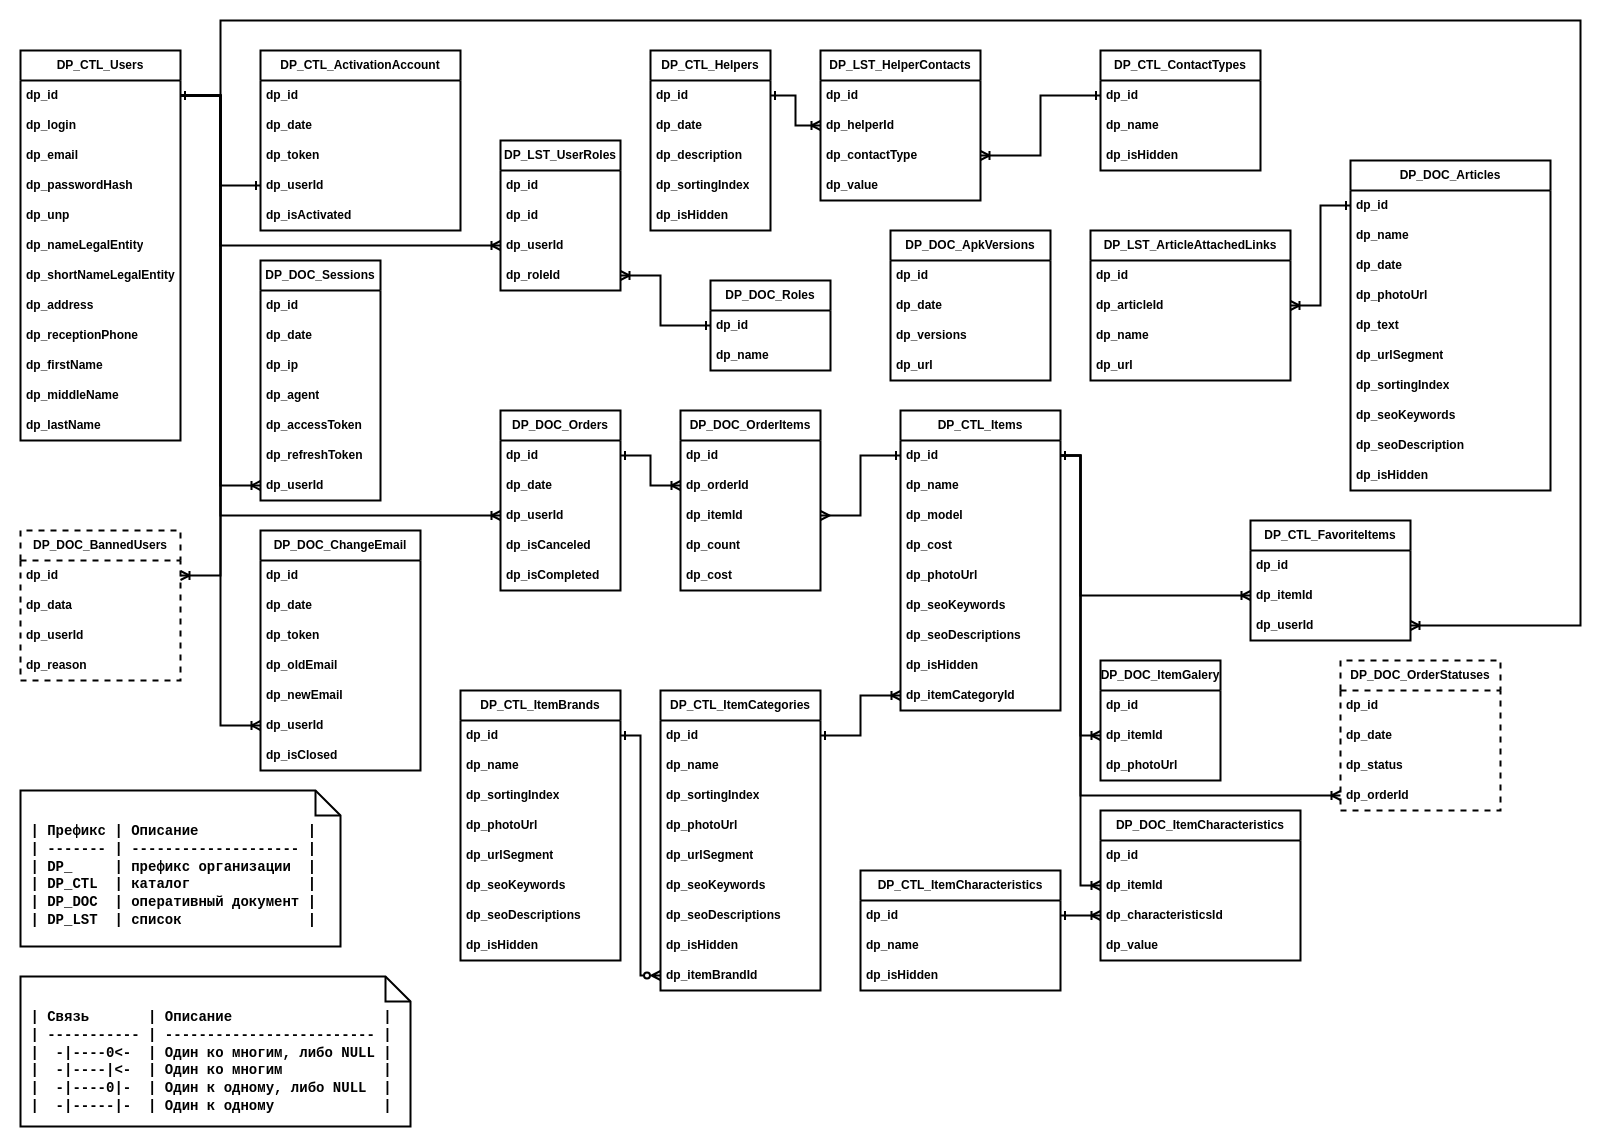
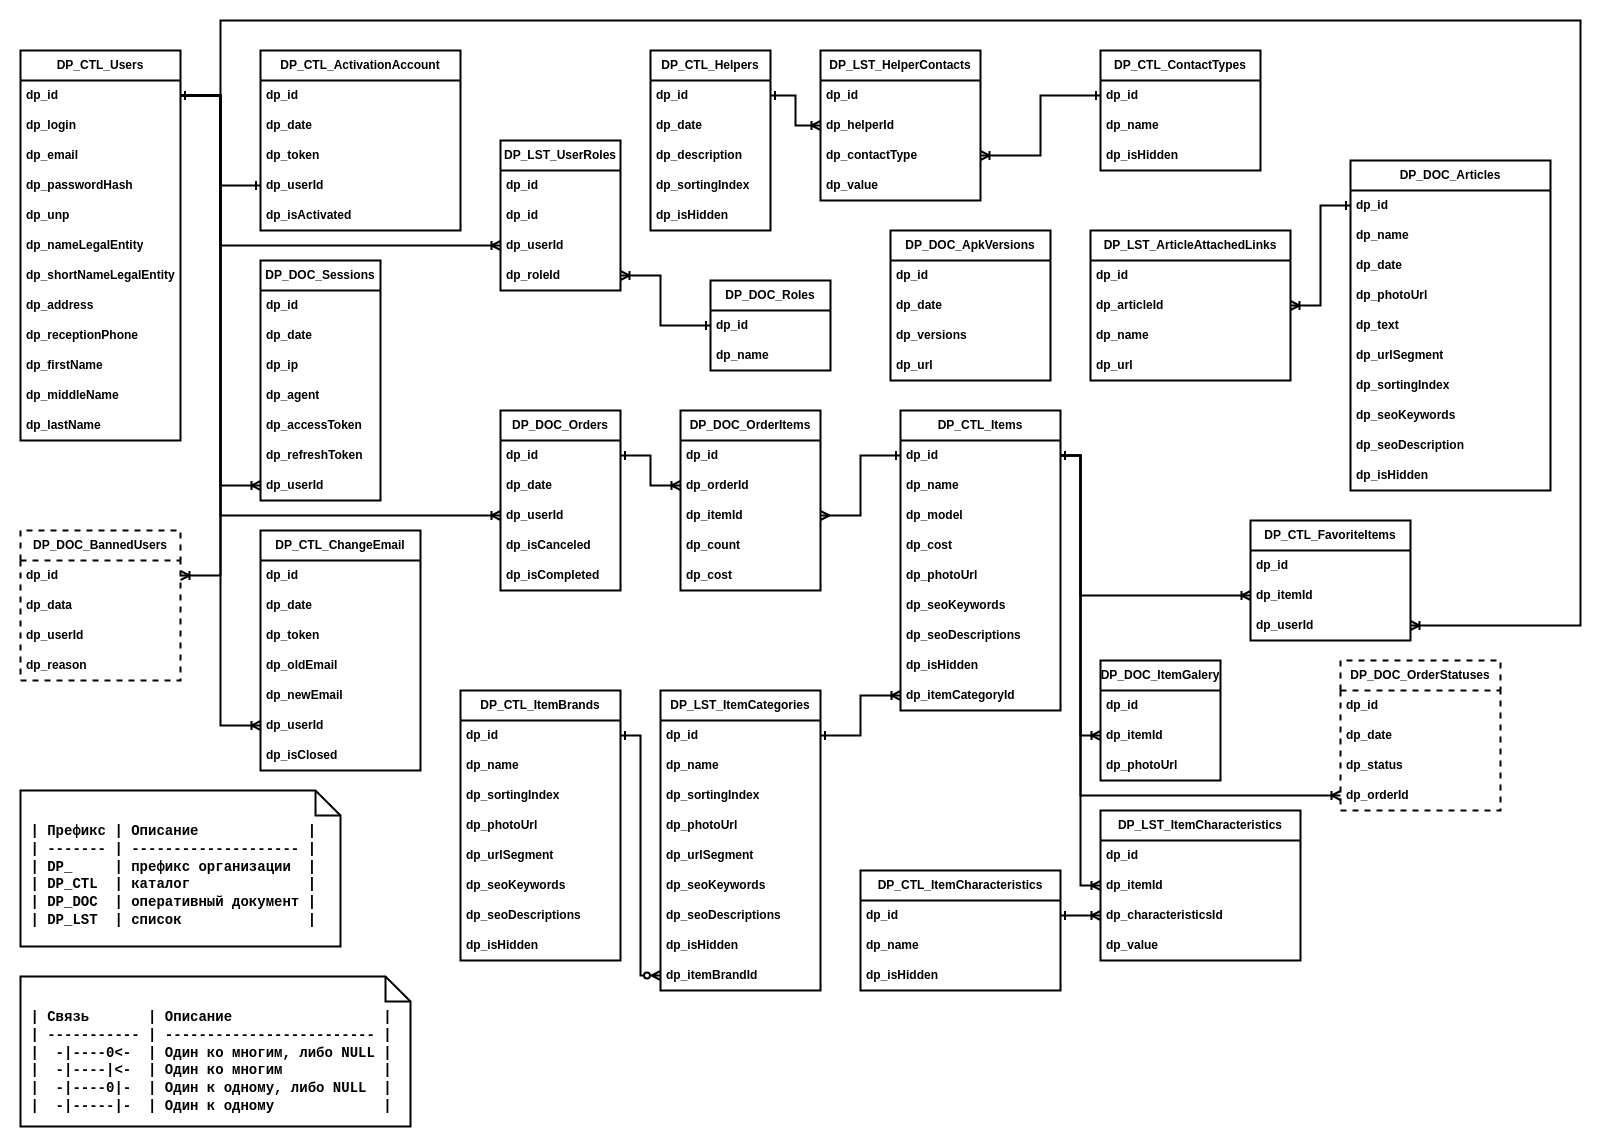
(341, 546) -> (341, 546)
(741, 706) -> (741, 706)
(1201, 826) -> (1201, 826)
